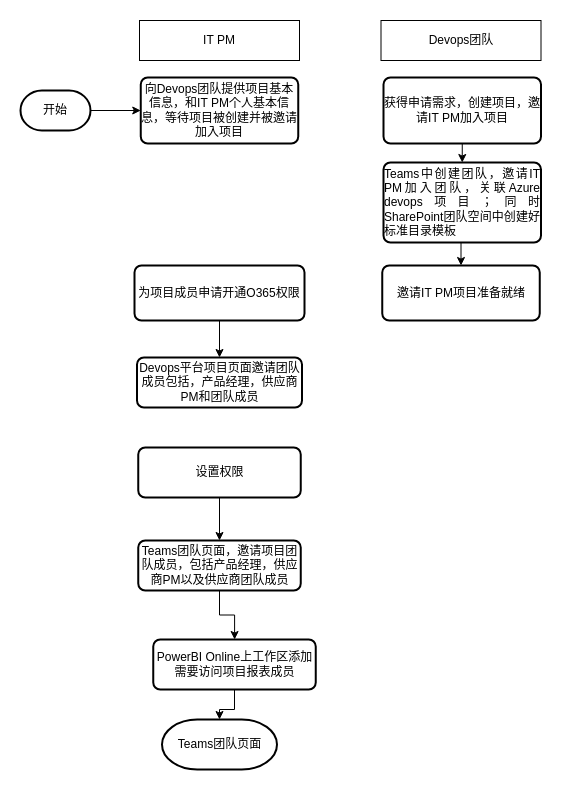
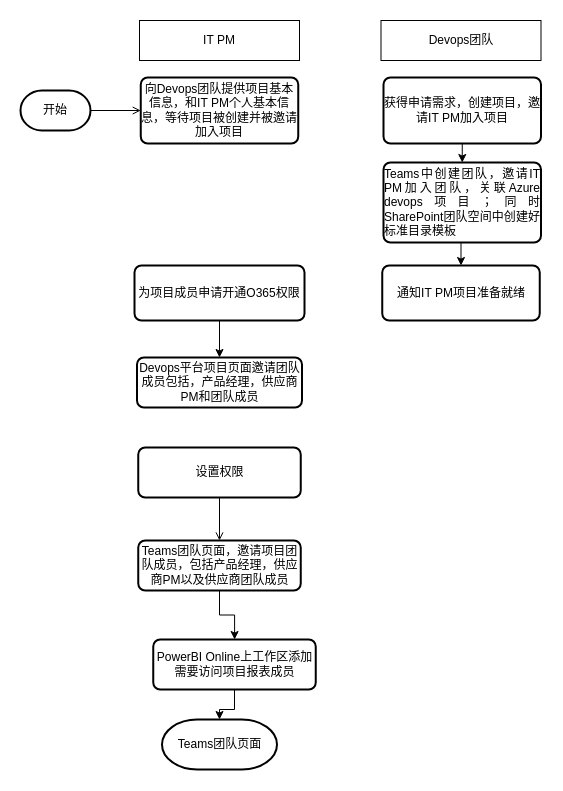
(132, 111) -> (134, 111)
(462, 294) -> (462, 294)
(220, 532) -> (220, 533)
